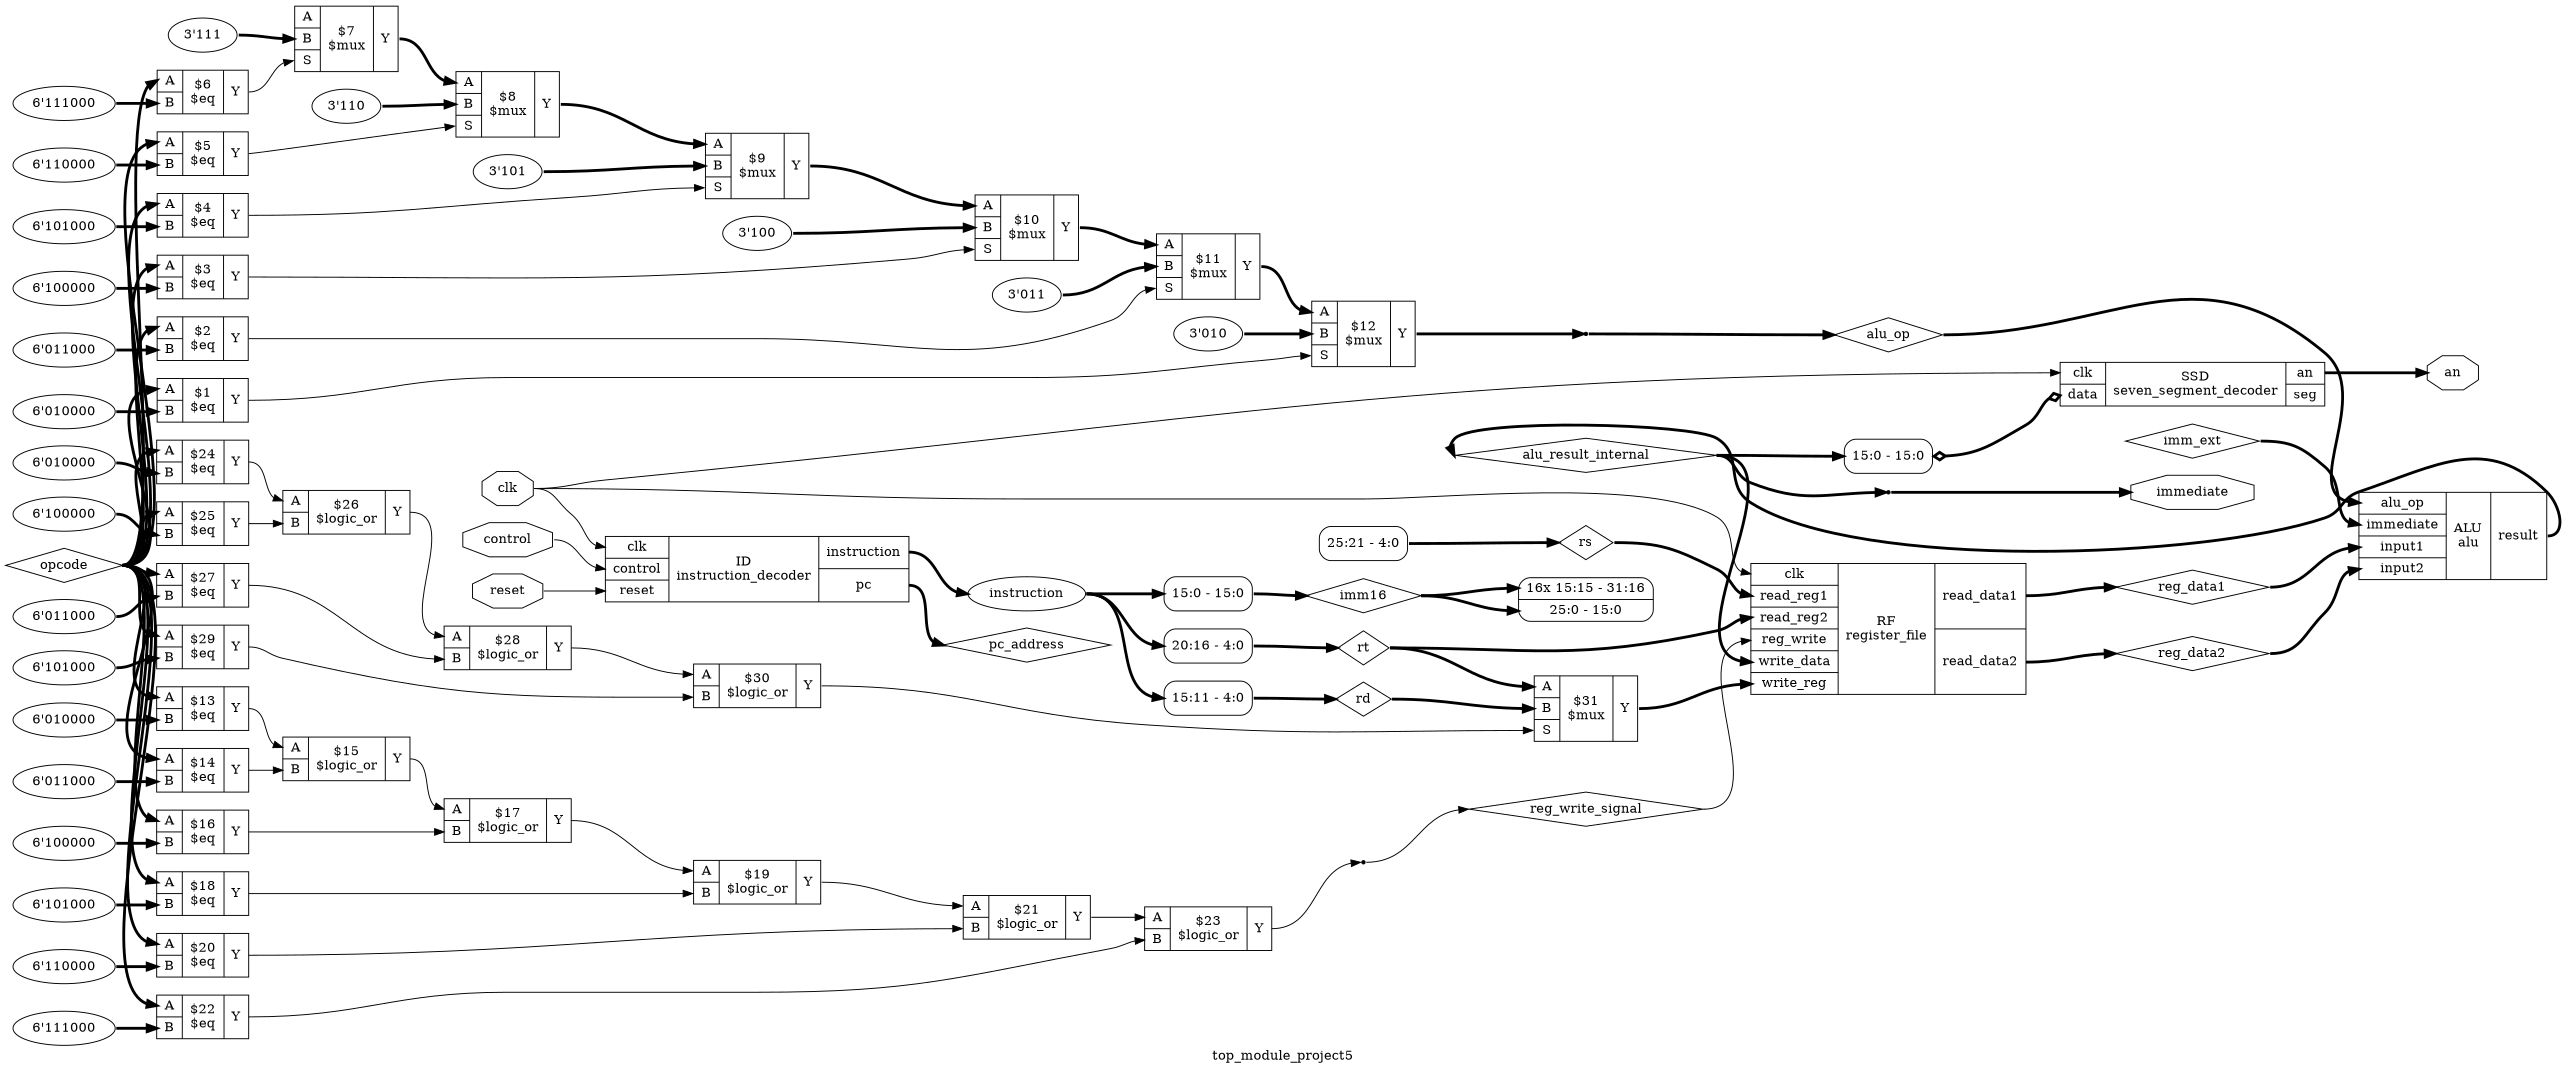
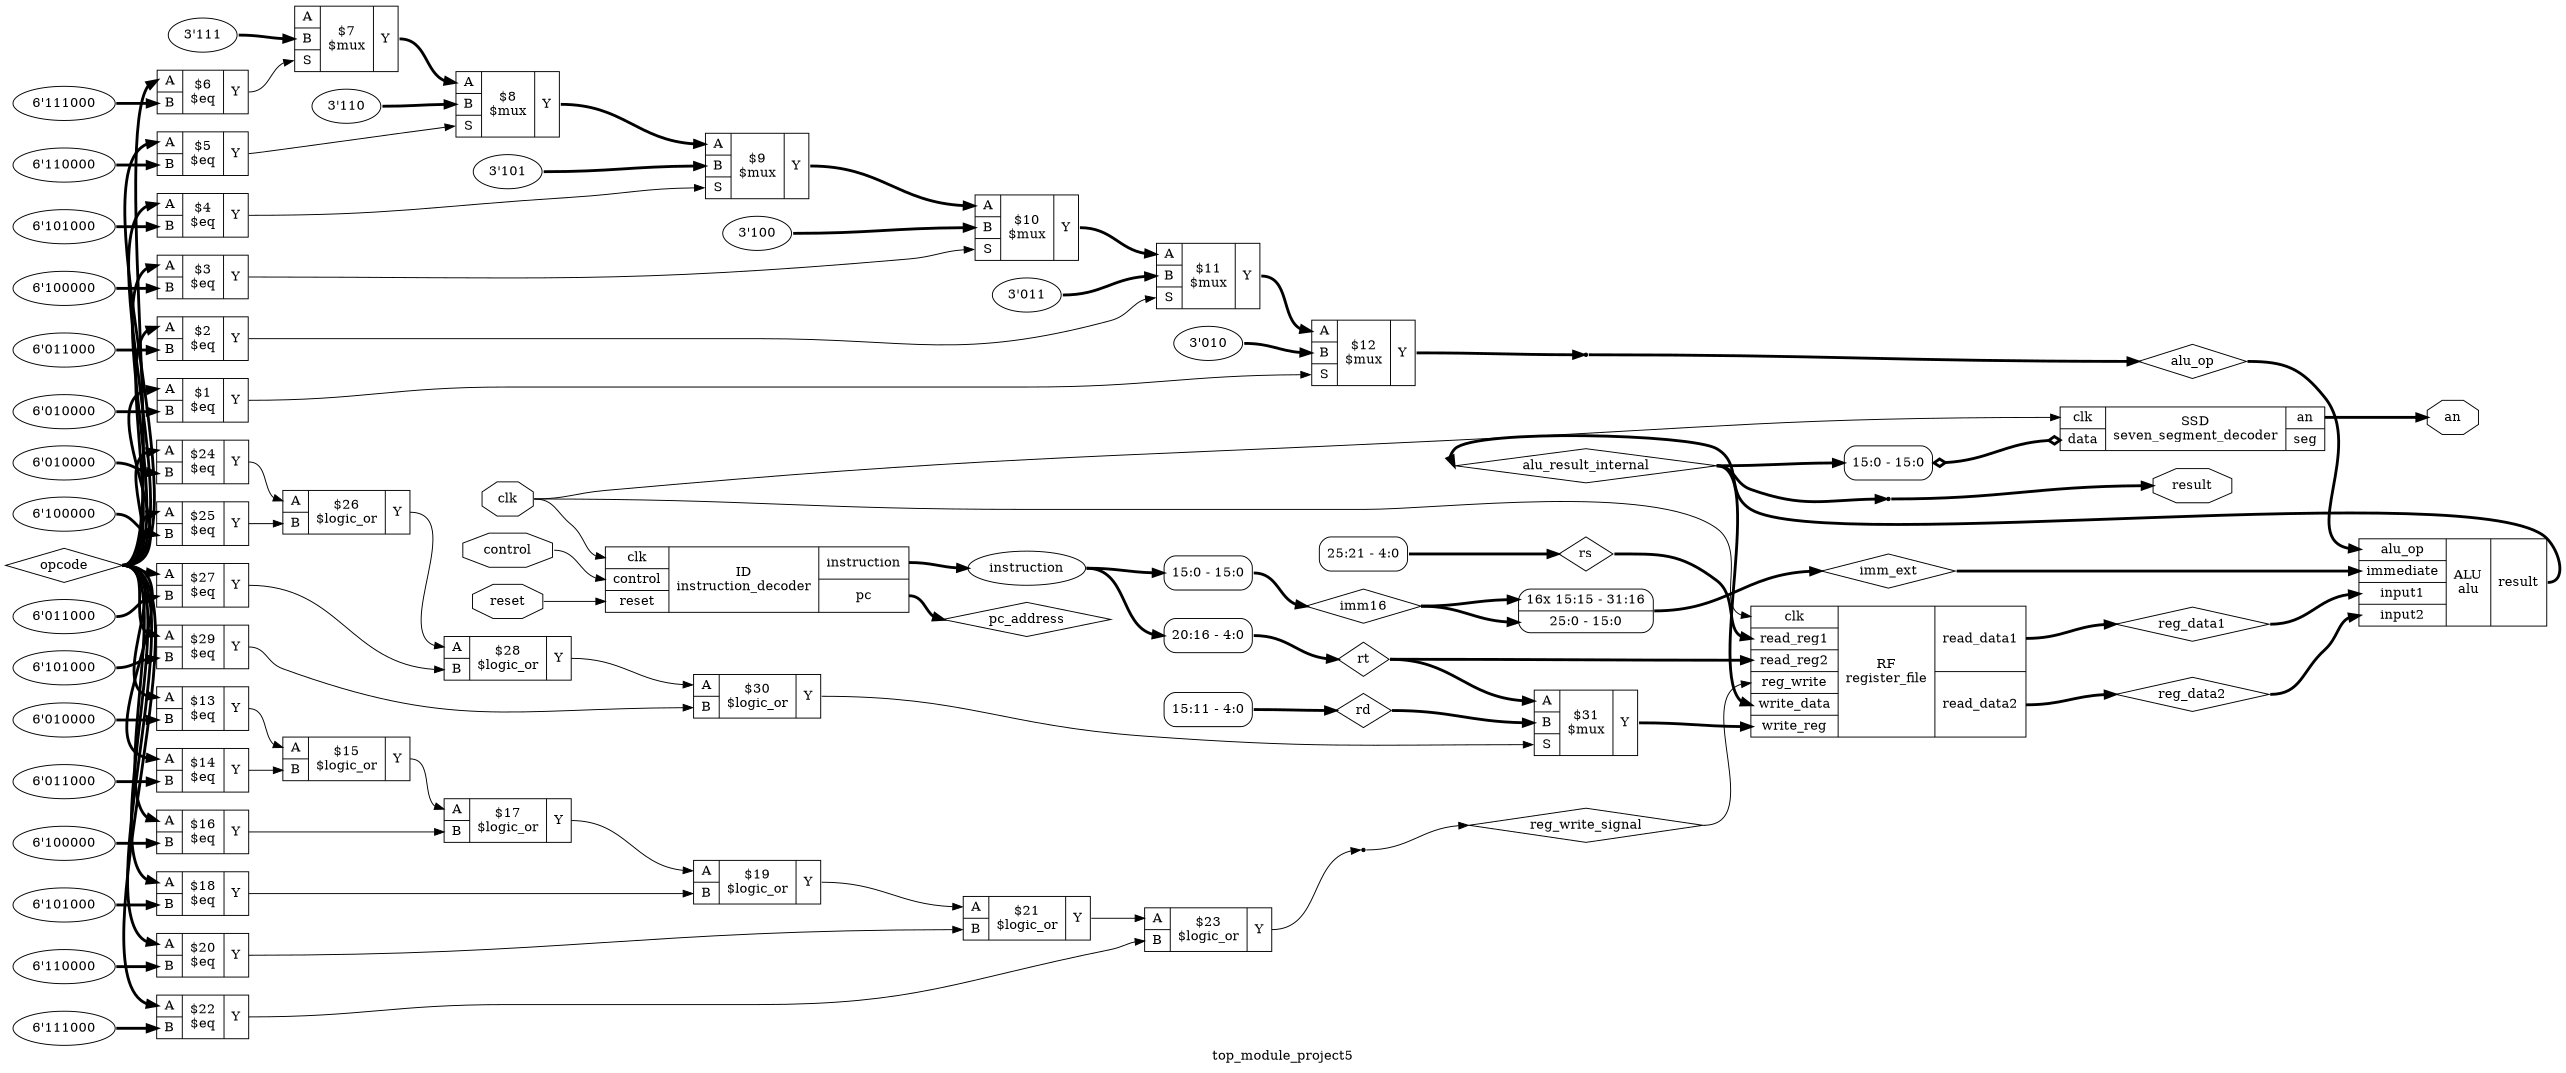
(2192, 492) -> (2192, 486)
none -> (1740, 590)
(1124, 641) -> none
